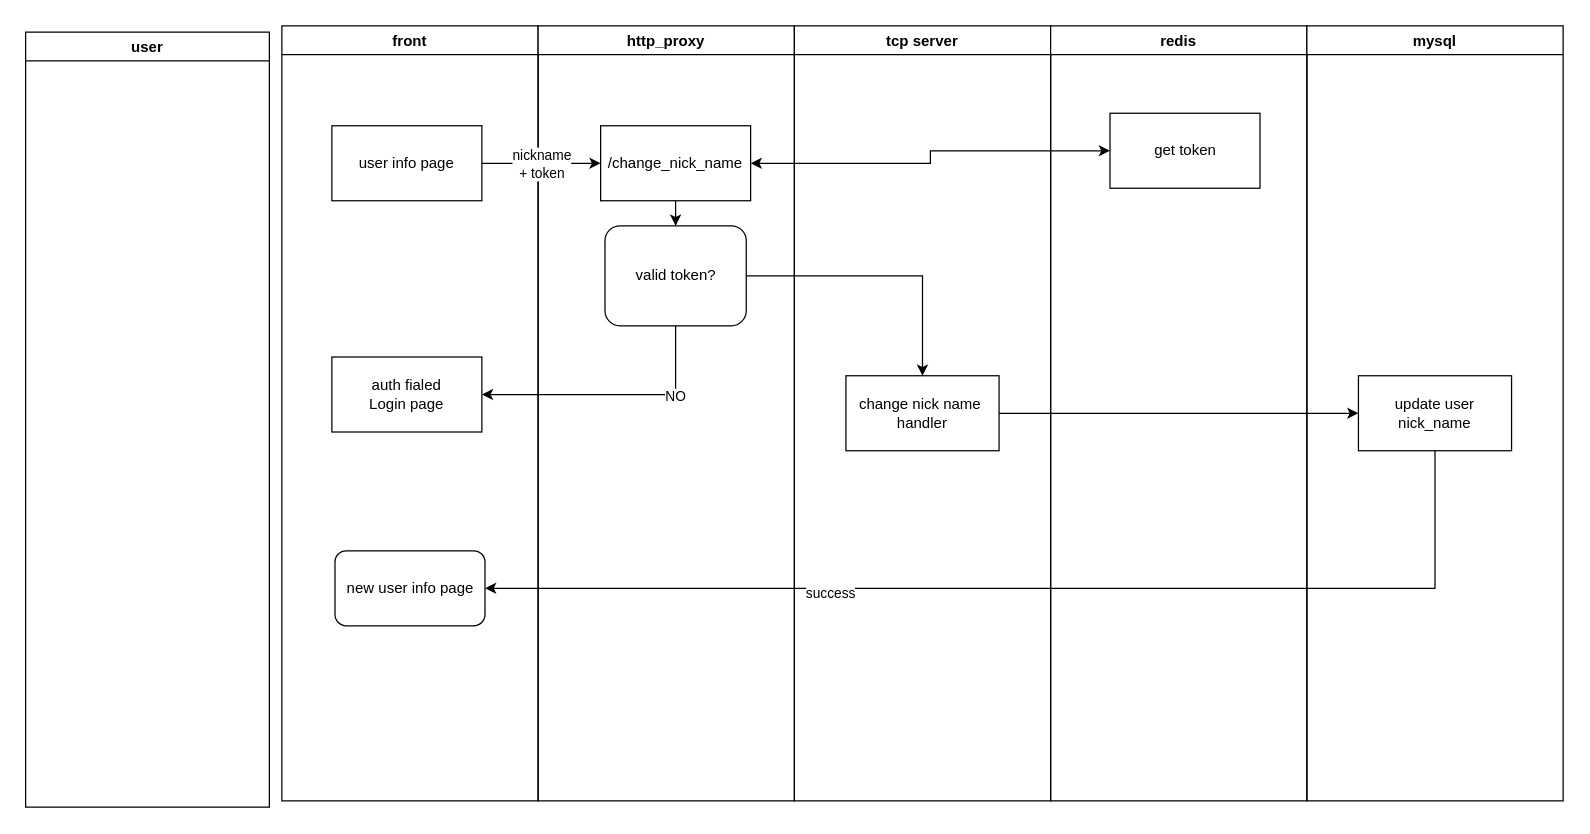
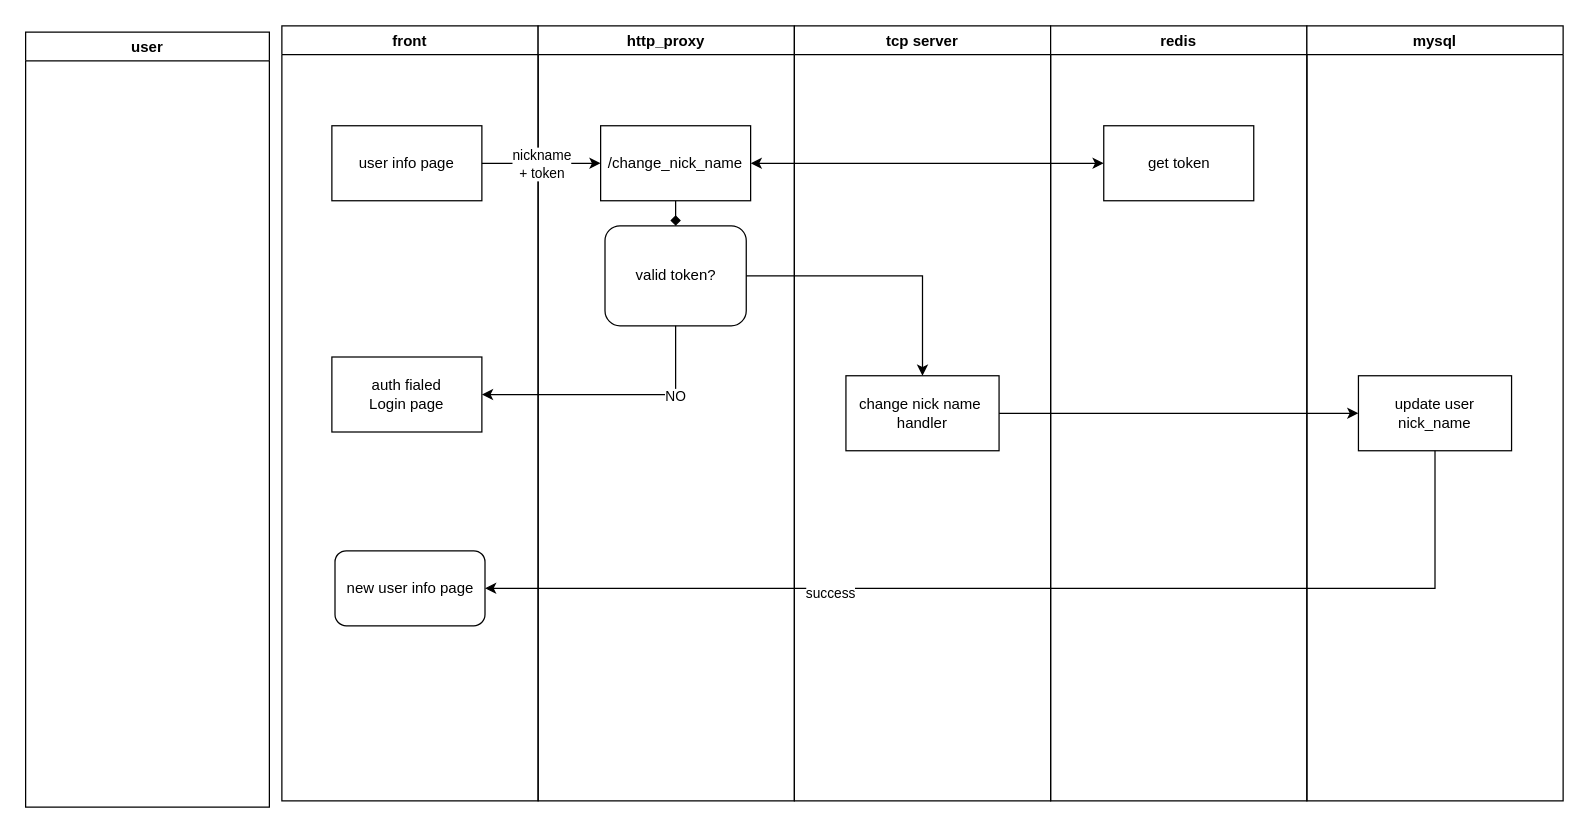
(1185, 151) -> (1179, 163)
(676, 216) -> (676, 215)
